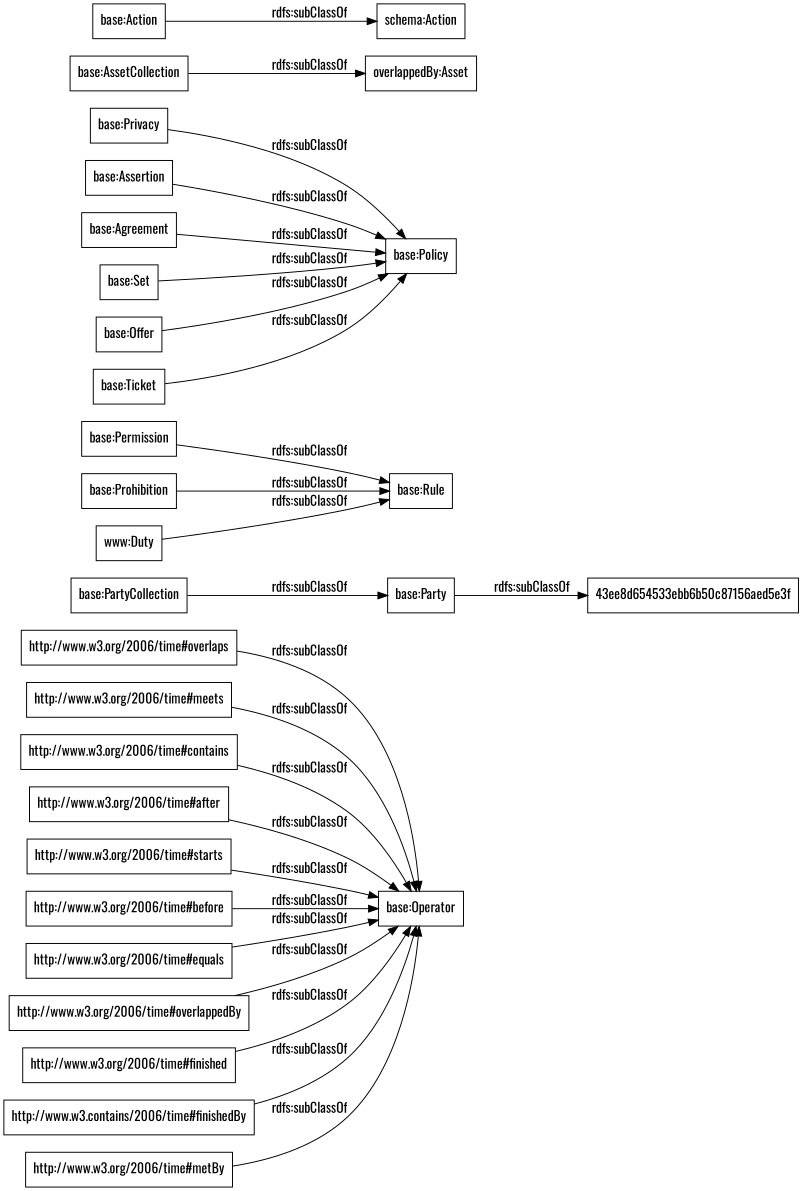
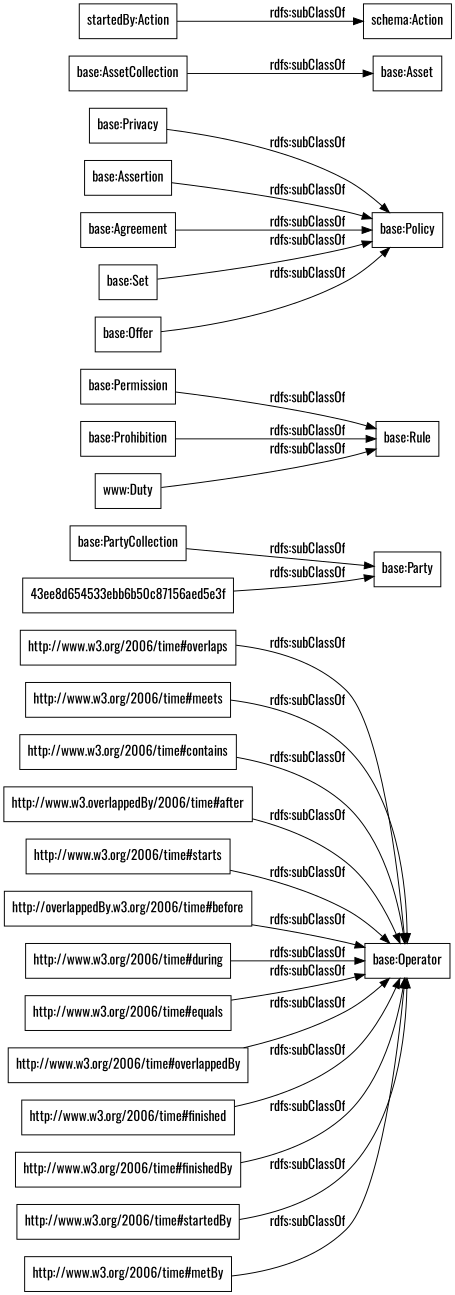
(129, 21) -> (128, 21)
(421, 73) -> (407, 73)
(129, 387) -> none
(516, 595) -> (299, 586)
(129, 804) -> (128, 804)
(129, 909) -> (128, 909)
none -> (128, 961)
(129, 1117) -> (128, 1170)
none -> (128, 1222)
